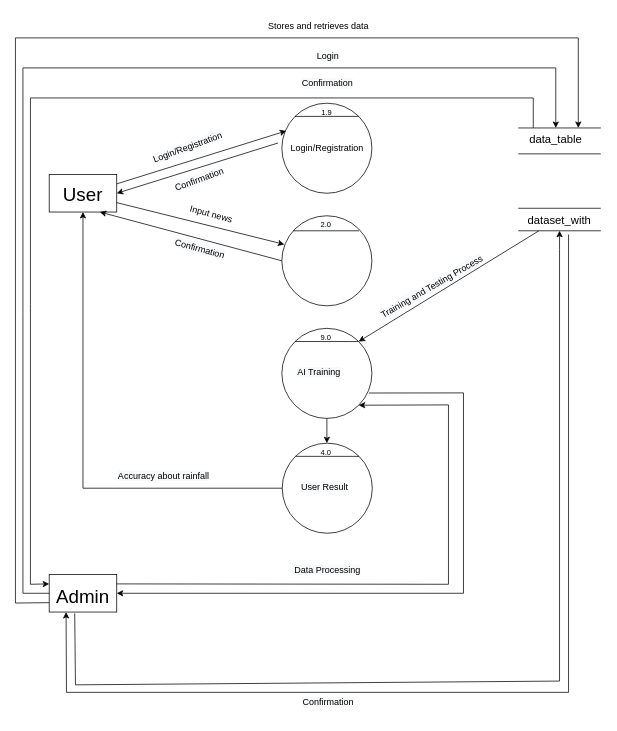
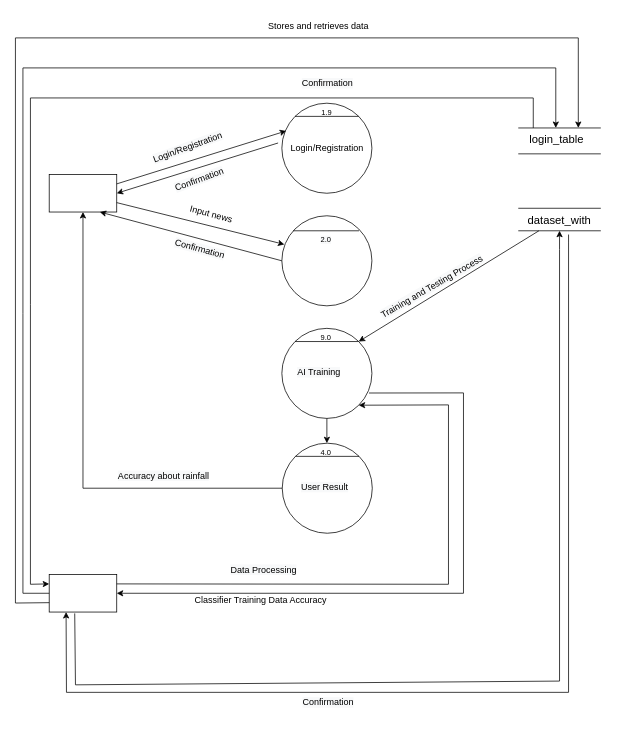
(327, 57) -> none
(553, 139) -> (553, 139)
(83, 193) -> none
(327, 227) -> (327, 242)
(330, 570) -> (267, 570)
(83, 594) -> none
none -> (261, 600)
